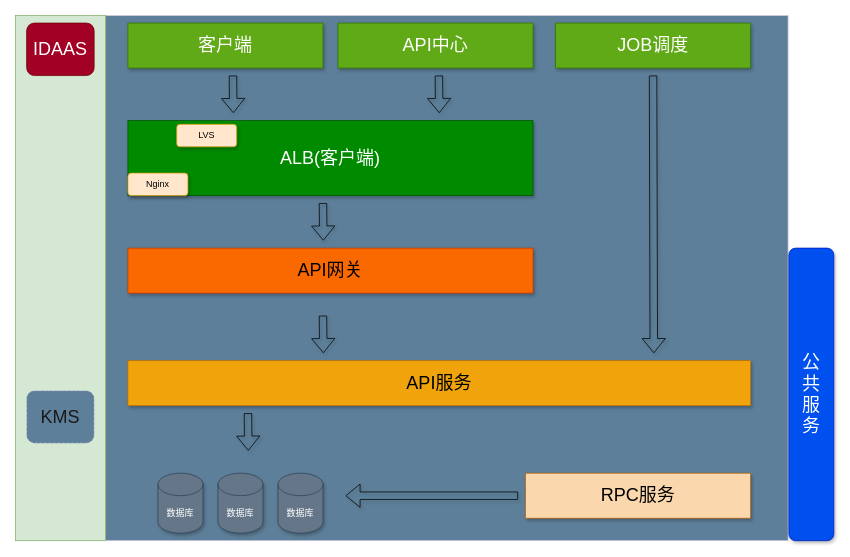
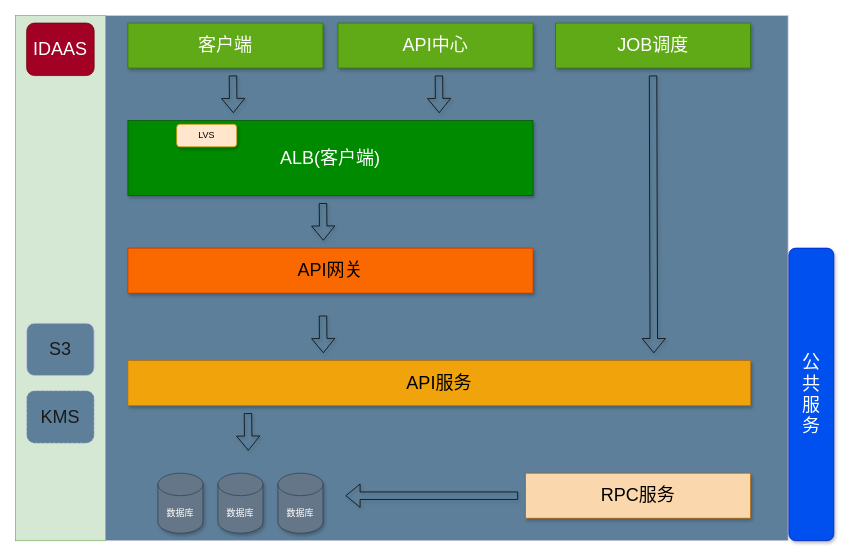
(158, 184) -> none
none -> (60, 349)
